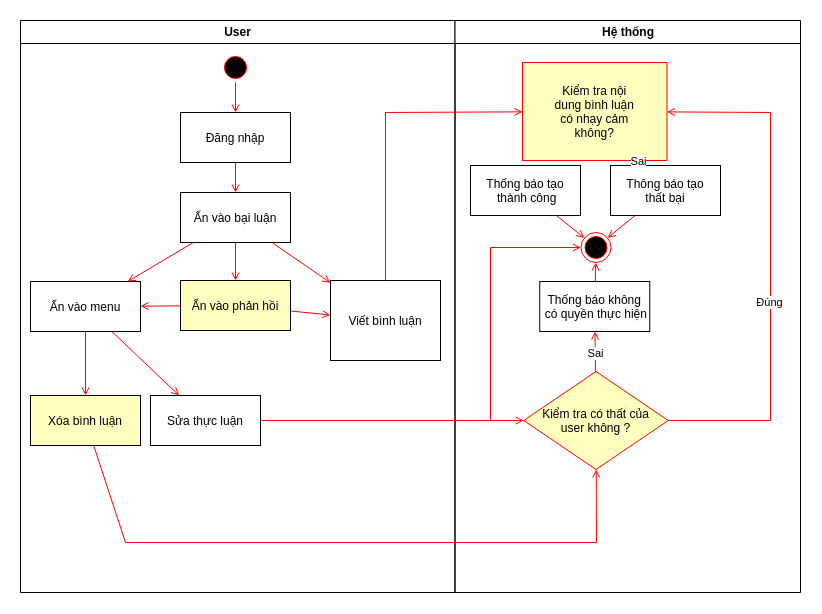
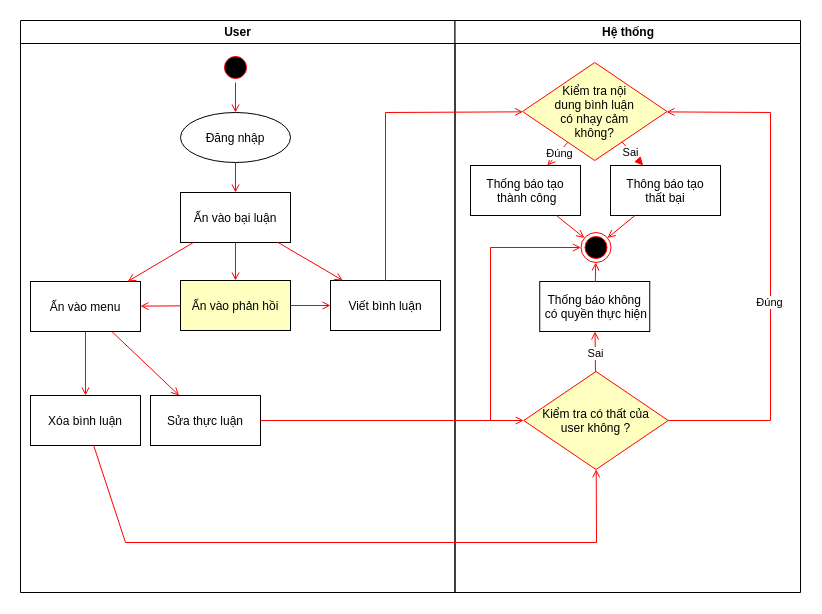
(595, 112) -> (595, 112)
(236, 138) -> (236, 138)
none -> (558, 153)
(386, 321) -> (386, 306)
(86, 421) -> (86, 421)
